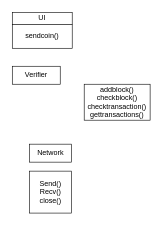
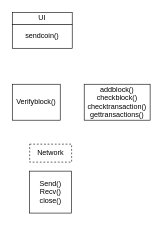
(36, 75) -> none
none -> (36, 102)
(51, 153) -> (51, 153)
